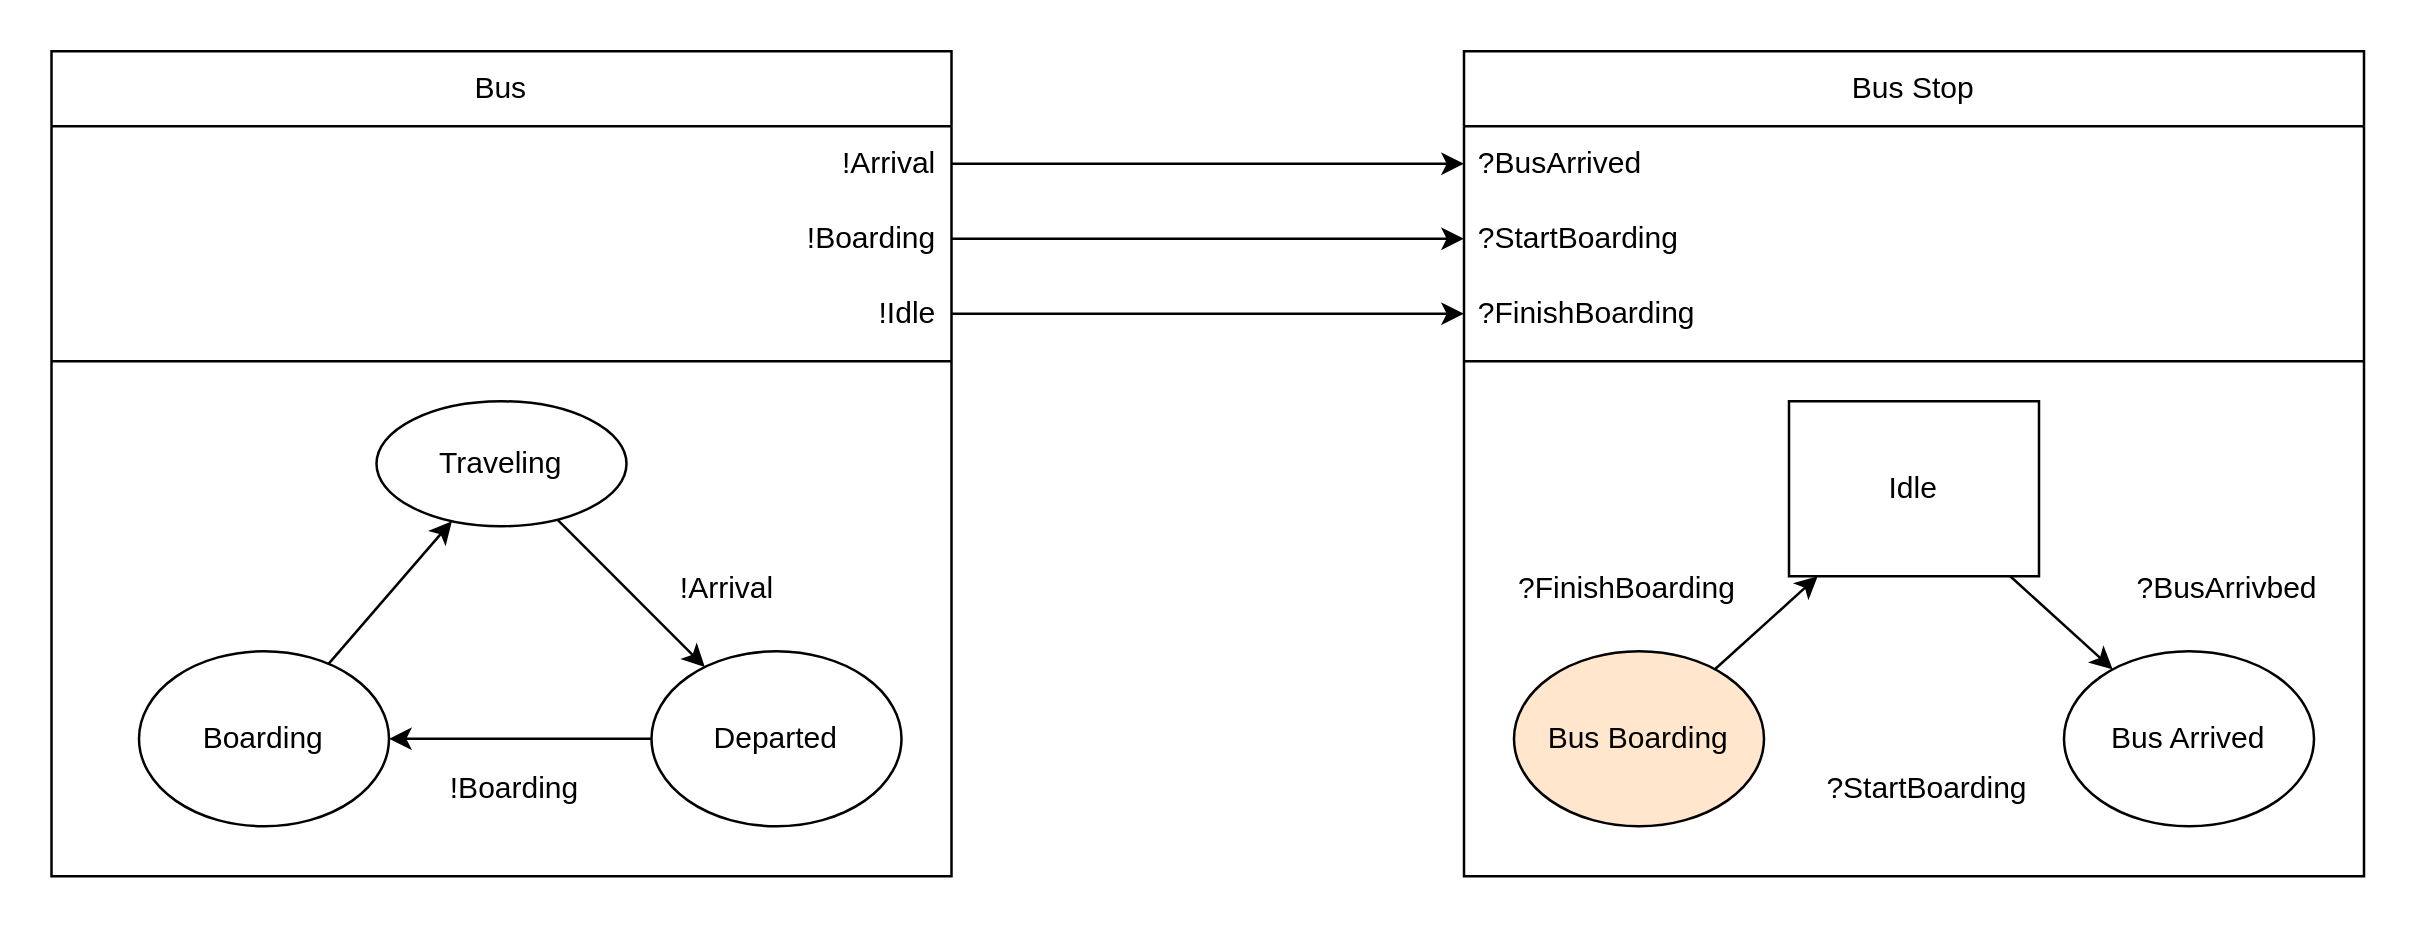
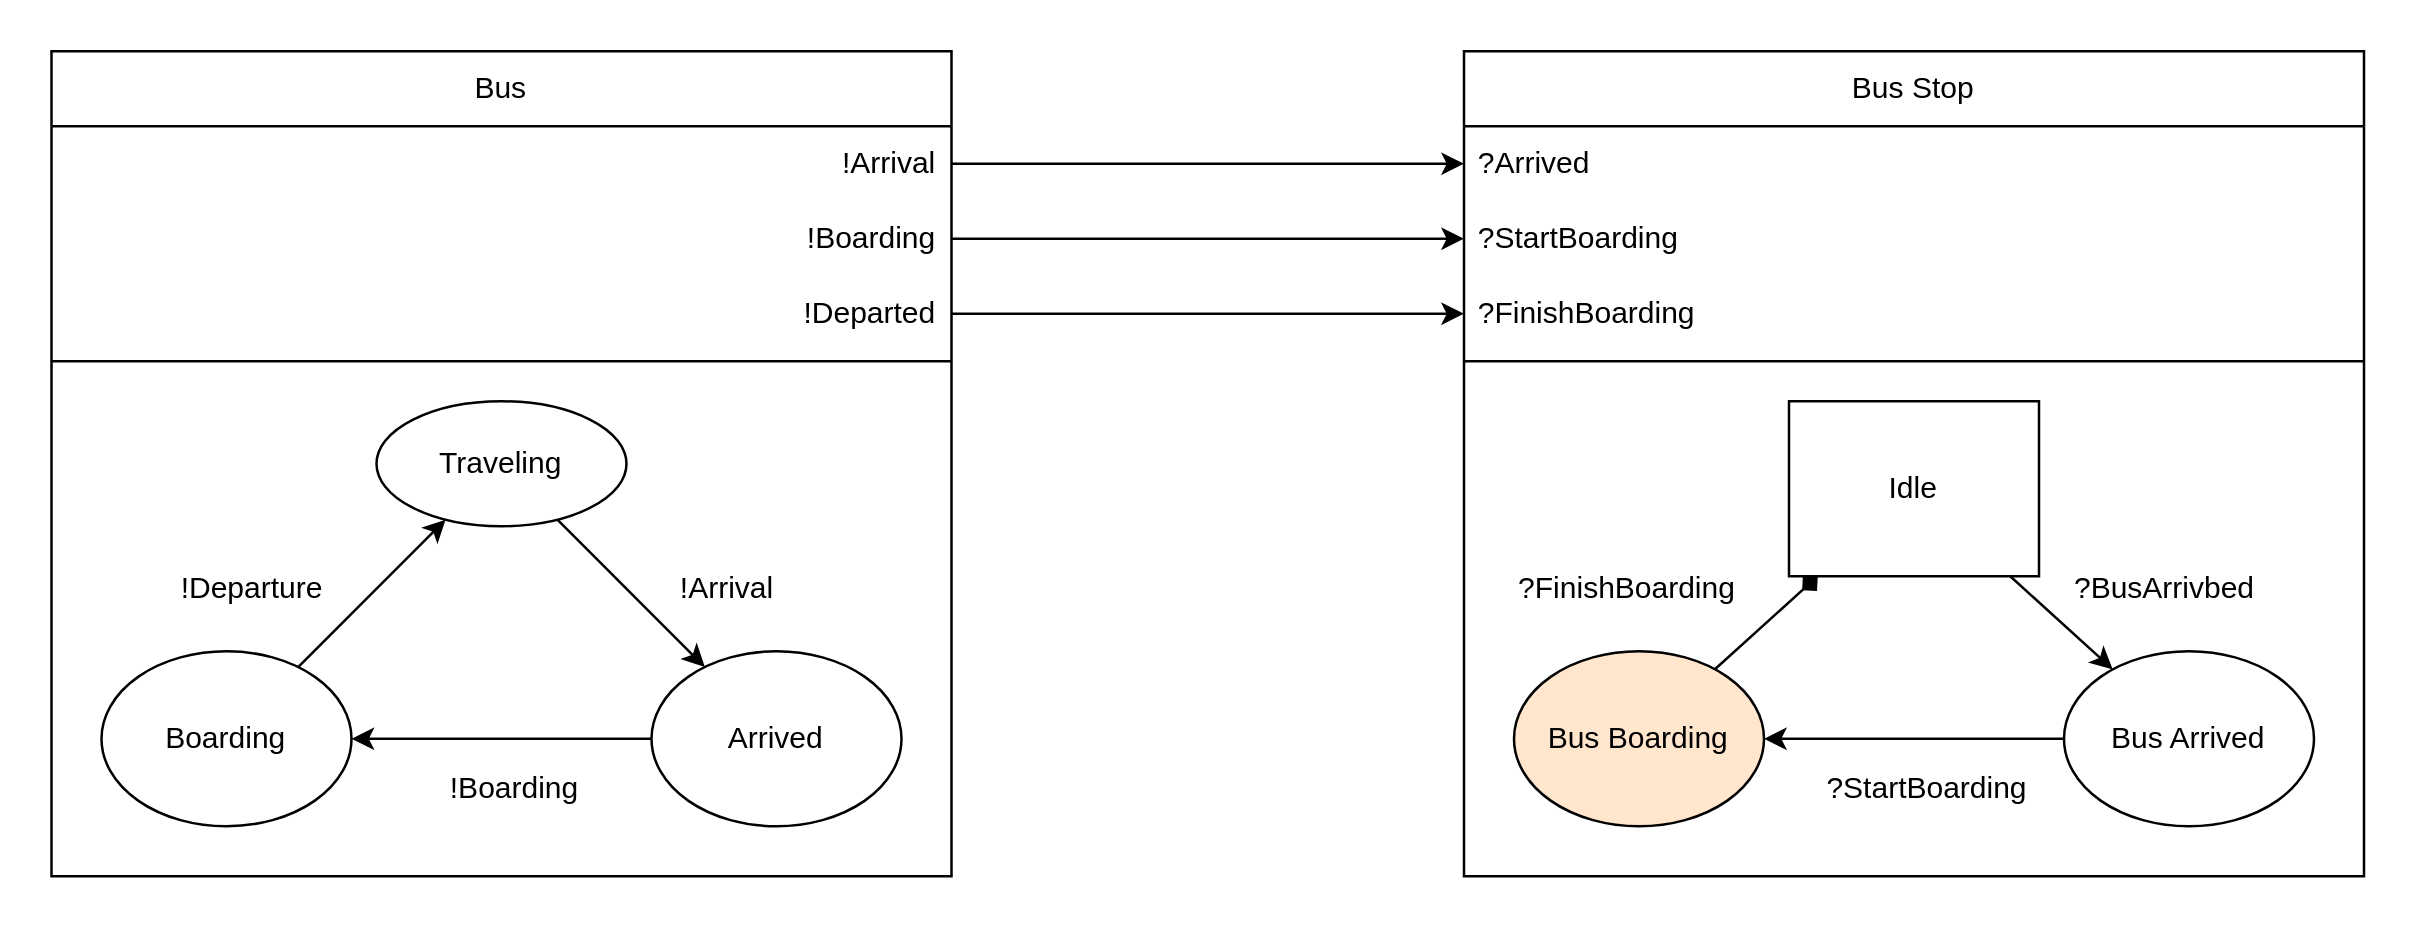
(1567, 164) -> (1542, 164)
(902, 314) -> (865, 314)
(1804, 588) -> (1803, 589)
none -> (251, 589)
(2226, 589) -> (2164, 589)
(264, 739) -> (226, 739)
(776, 739) -> (776, 739)
none -> (1922, 739)
